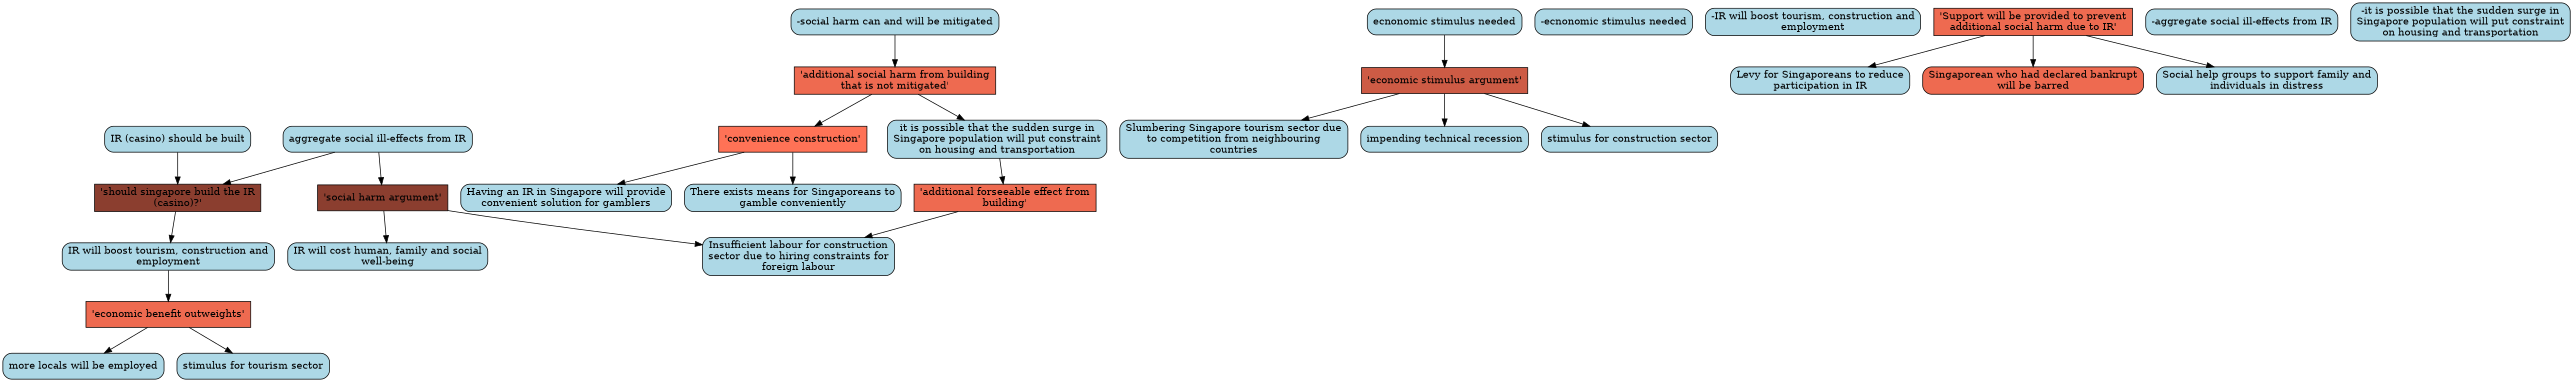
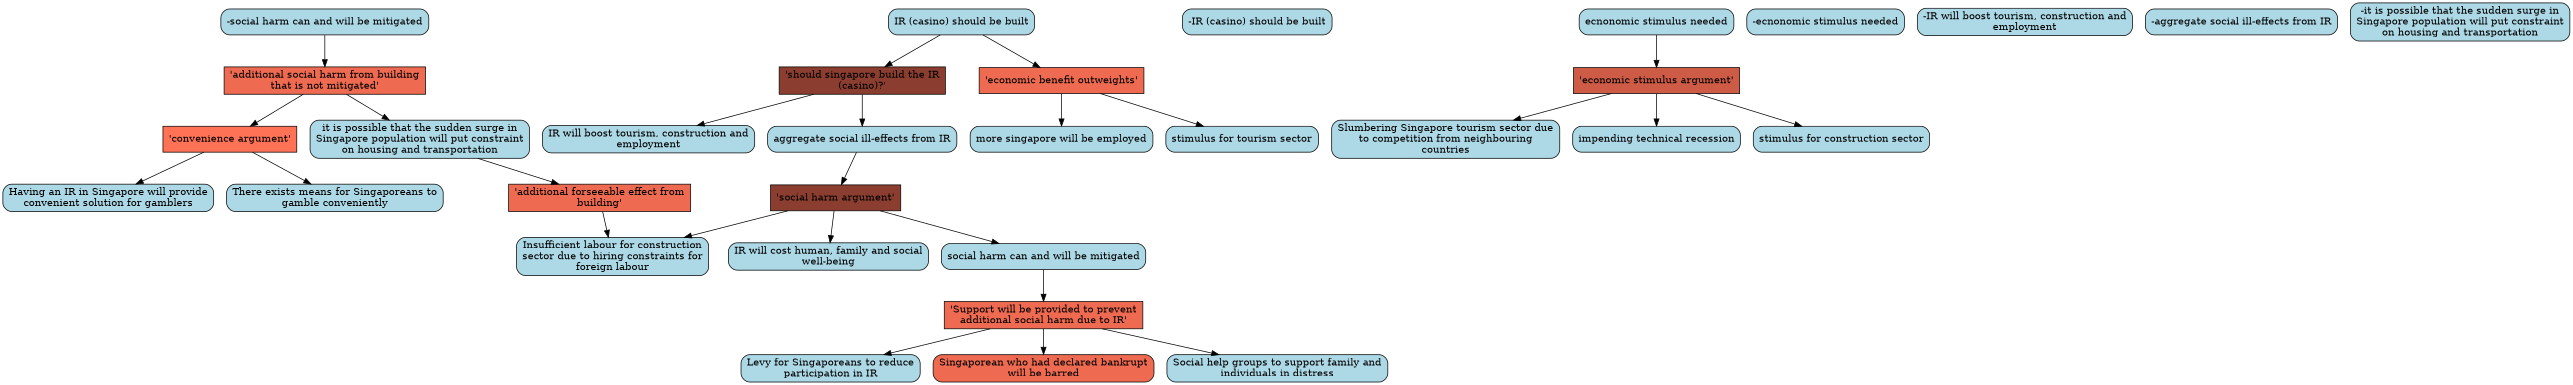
none -> (1257, 22)
(793, 139) -> (230, 139)
(283, 167) -> (862, 107)
none -> (1044, 256)
(168, 282) -> (1008, 49)
(83, 366) -> (1062, 139)
